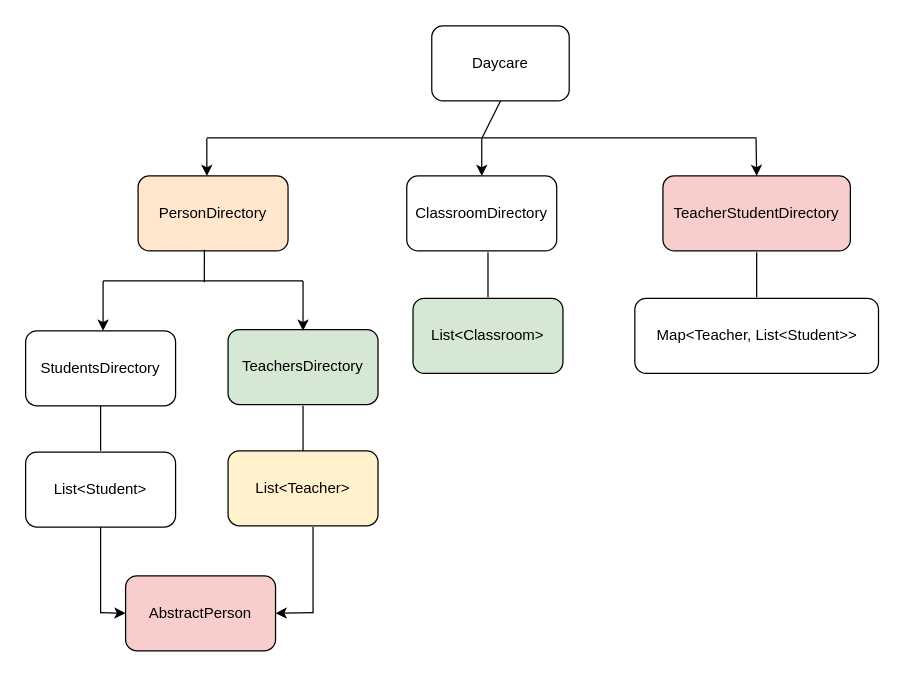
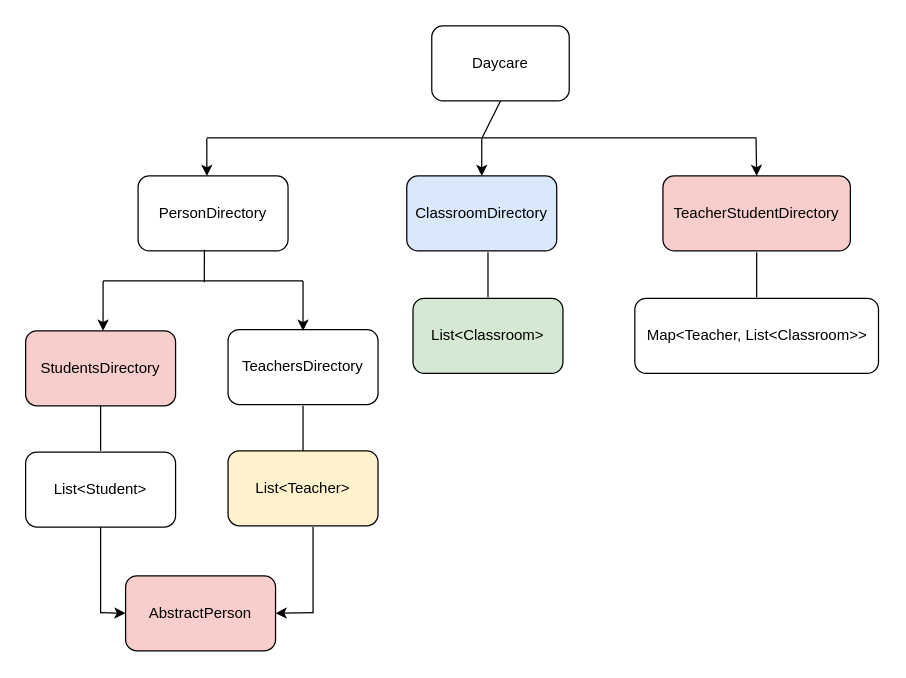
(213, 213) -> (213, 213)
(482, 213) -> (482, 213)
(758, 336) -> (758, 336)
(303, 367) -> (303, 367)
(101, 368) -> (101, 368)
